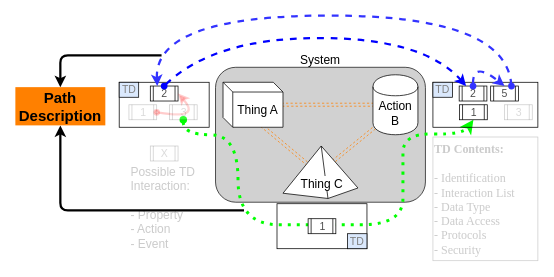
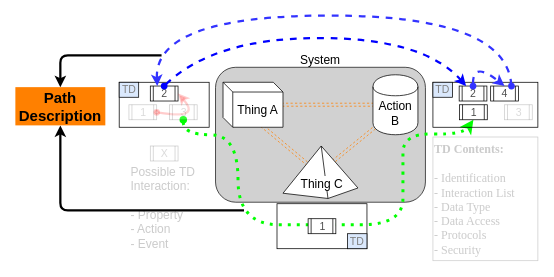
(505, 93) -> (505, 93)
